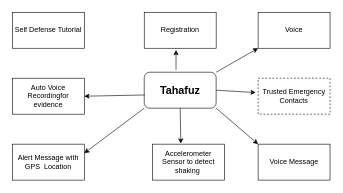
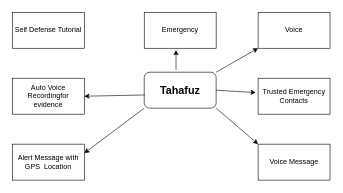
(180, 30) -> (180, 30)
(294, 96) -> (294, 96)
(181, 128) -> none
(189, 162) -> none
